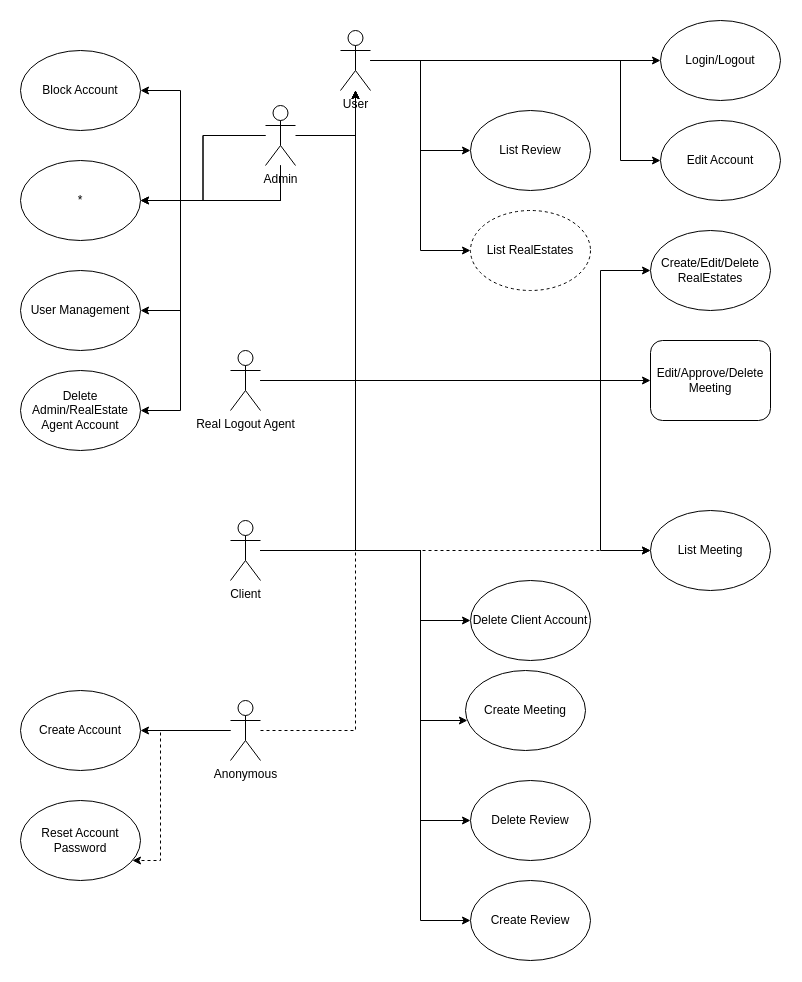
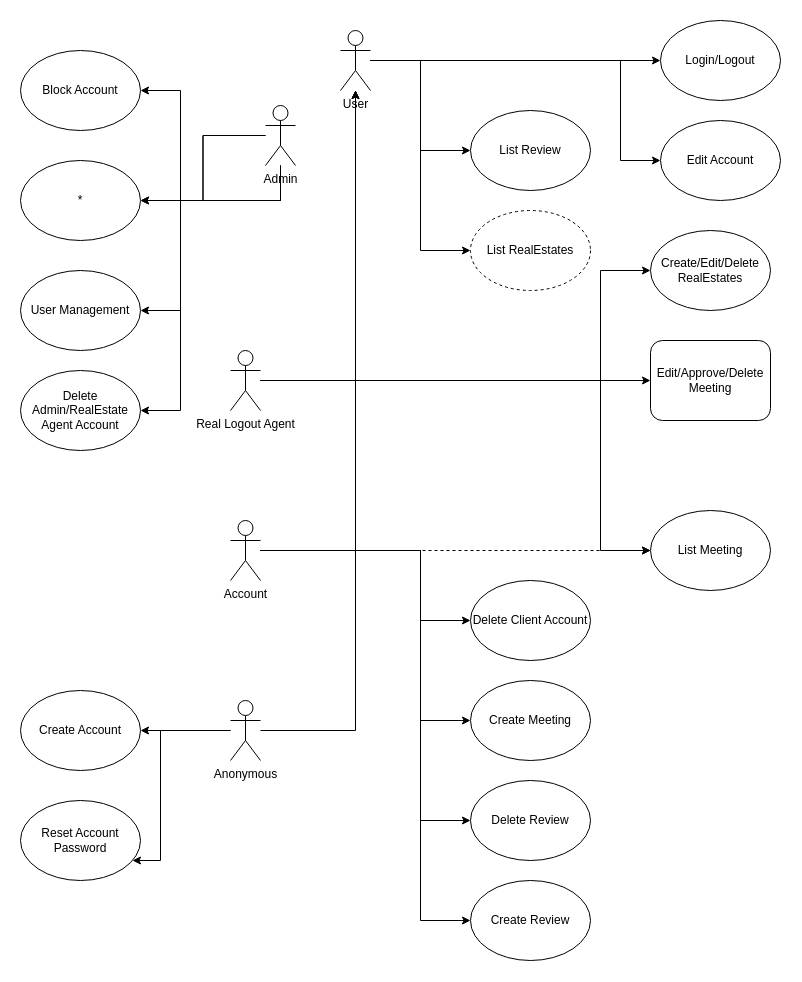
(324, 136) -> none
(246, 595) -> (246, 595)
(356, 688) -> (356, 688)
(526, 711) -> (531, 721)
(161, 807) -> (161, 807)
